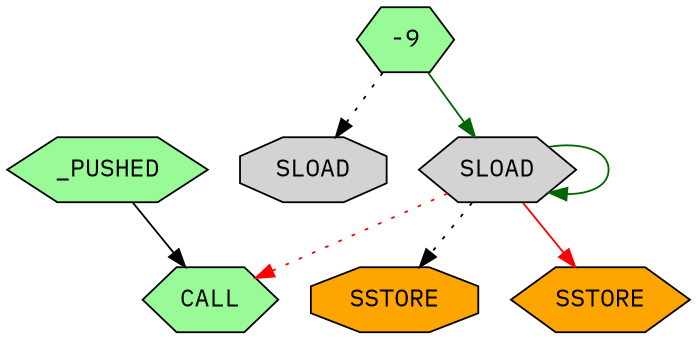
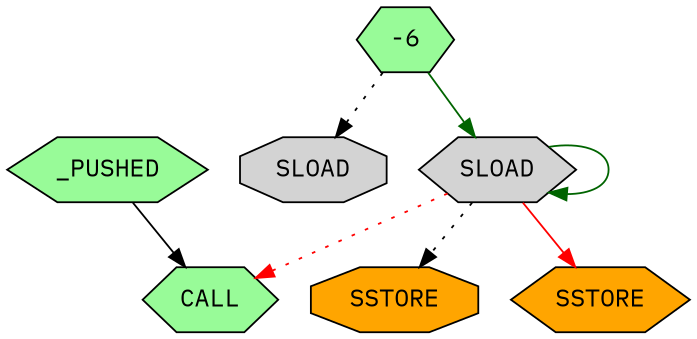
(405, 40) -> (405, 40)
